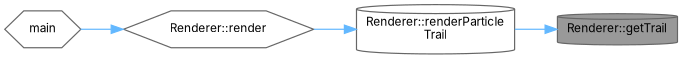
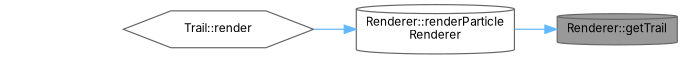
(43, 29) -> none
(219, 29) -> (218, 29)
(436, 29) -> (435, 29)
